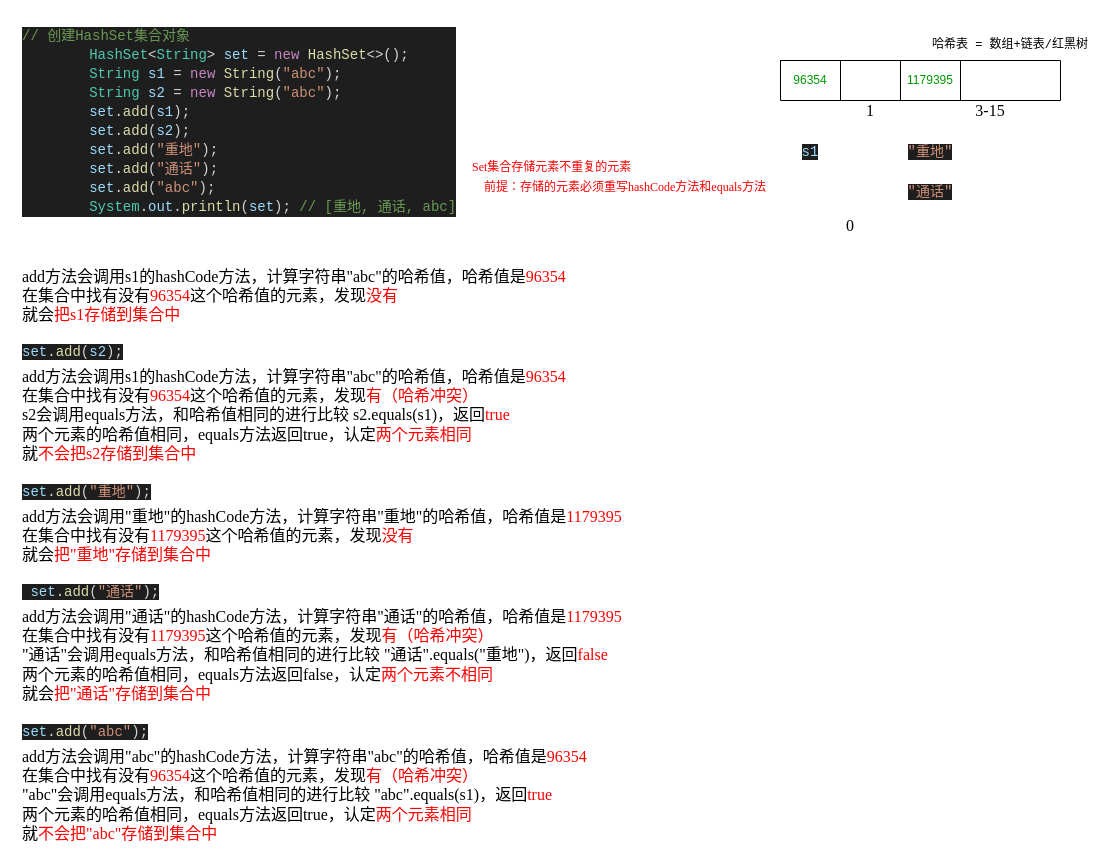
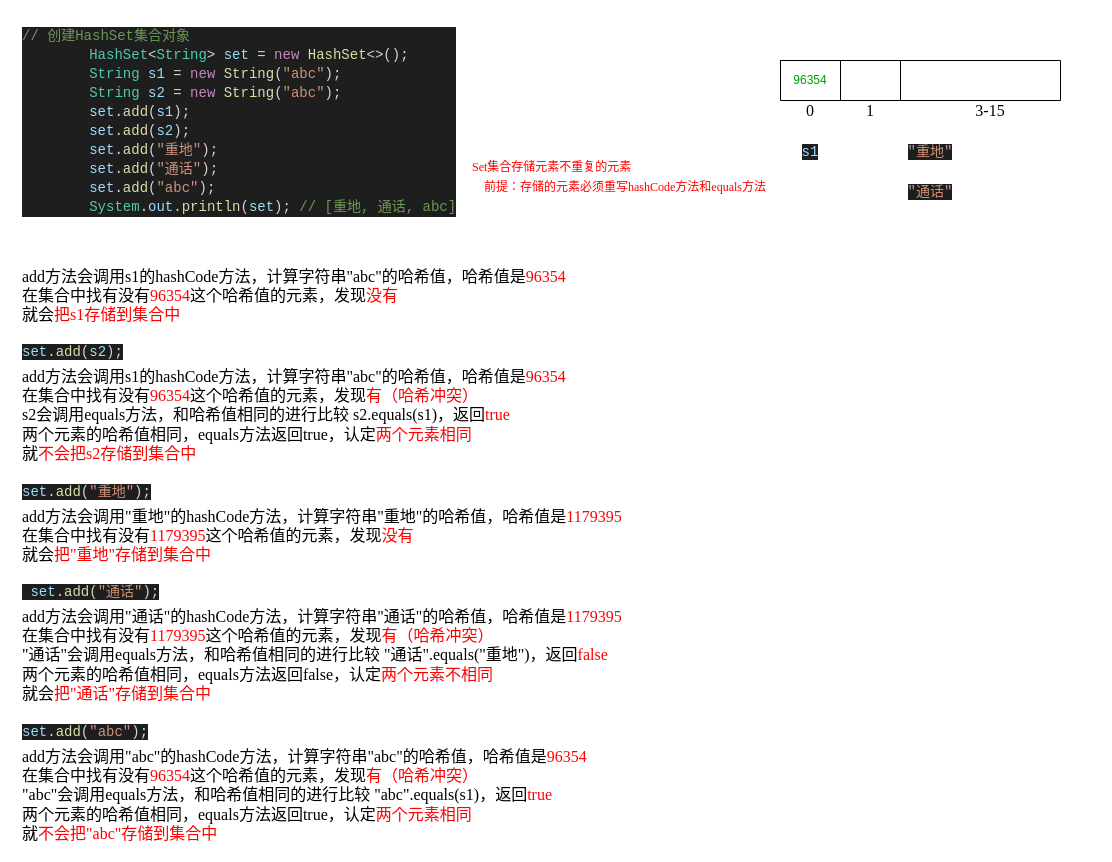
(1011, 46) -> none
(931, 81) -> none
(851, 226) -> (811, 111)
